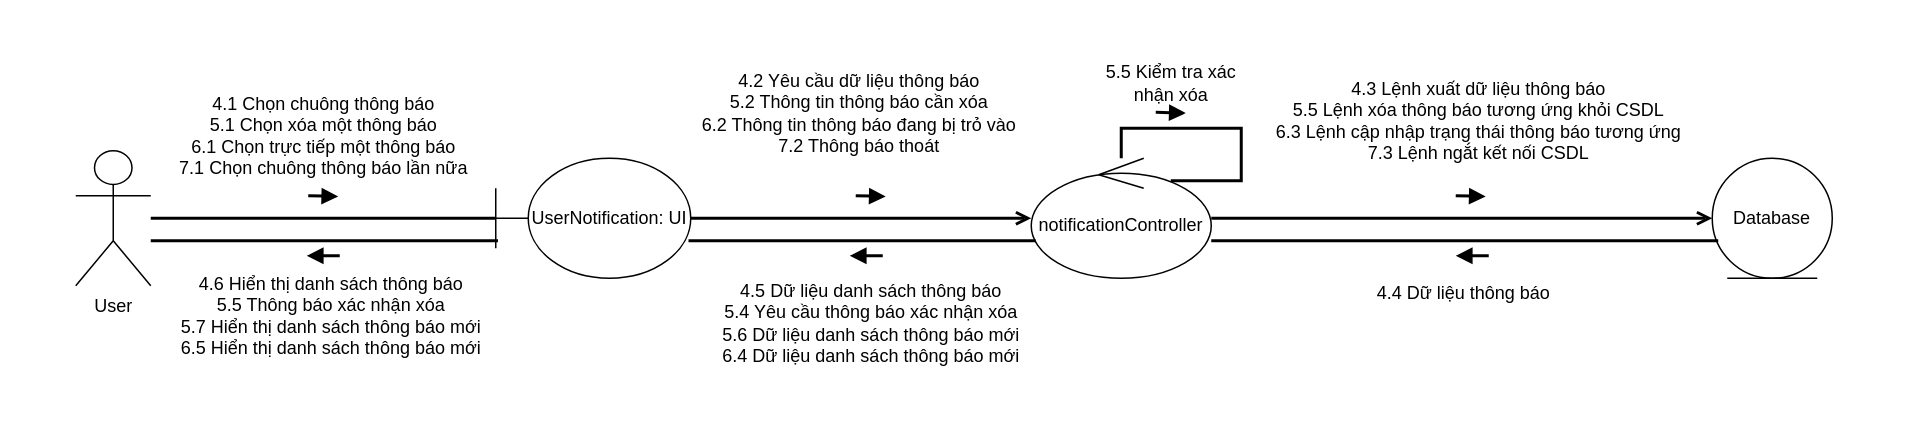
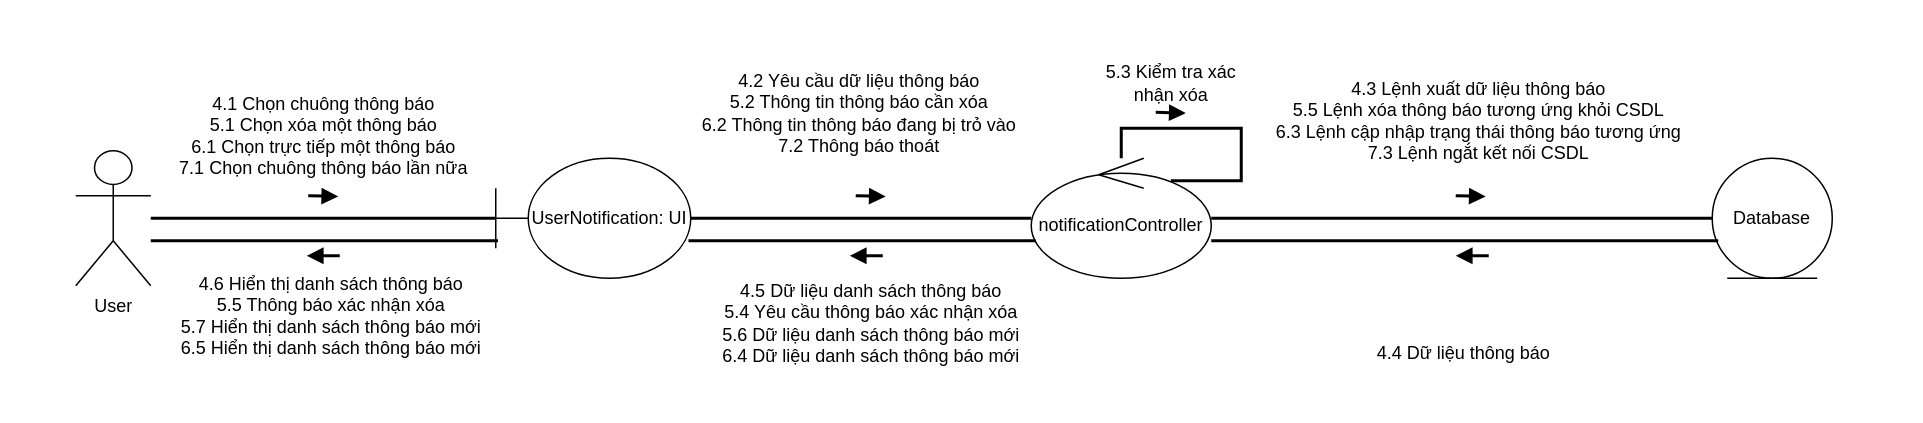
(1172, 83) -> (1172, 83)
(1021, 218) -> (1024, 218)
(1702, 218) -> (1705, 218)
(1463, 293) -> (1463, 353)
